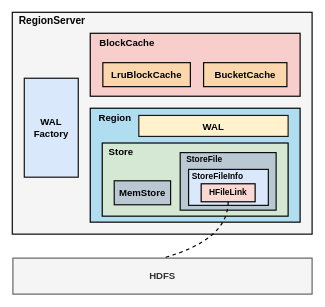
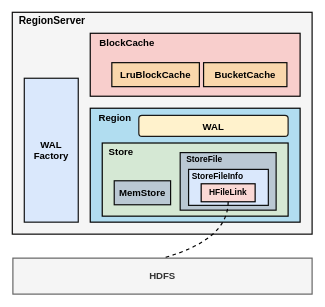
(147, 75) -> (156, 75)
(214, 126) -> (214, 126)
(51, 128) -> (51, 150)
